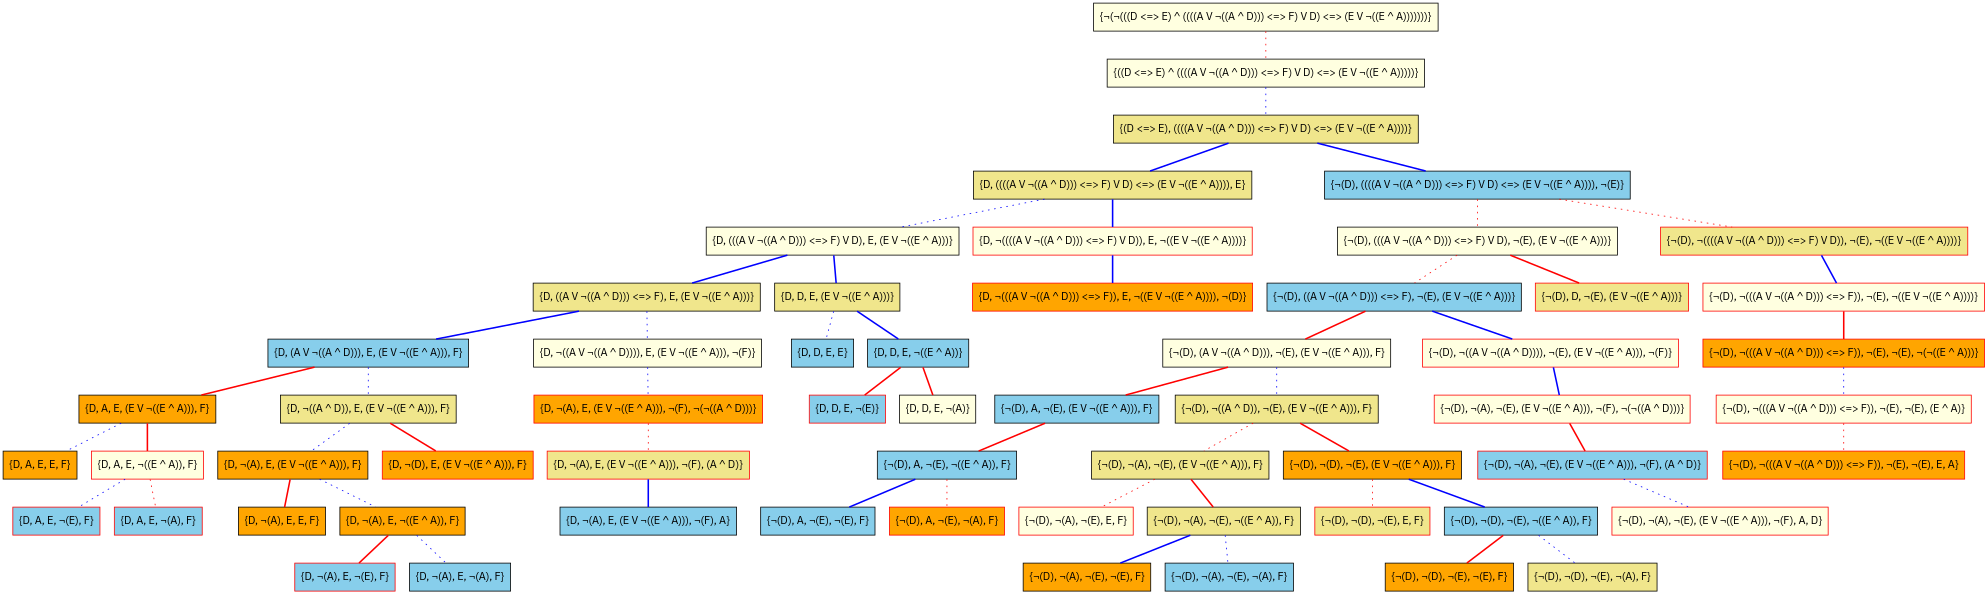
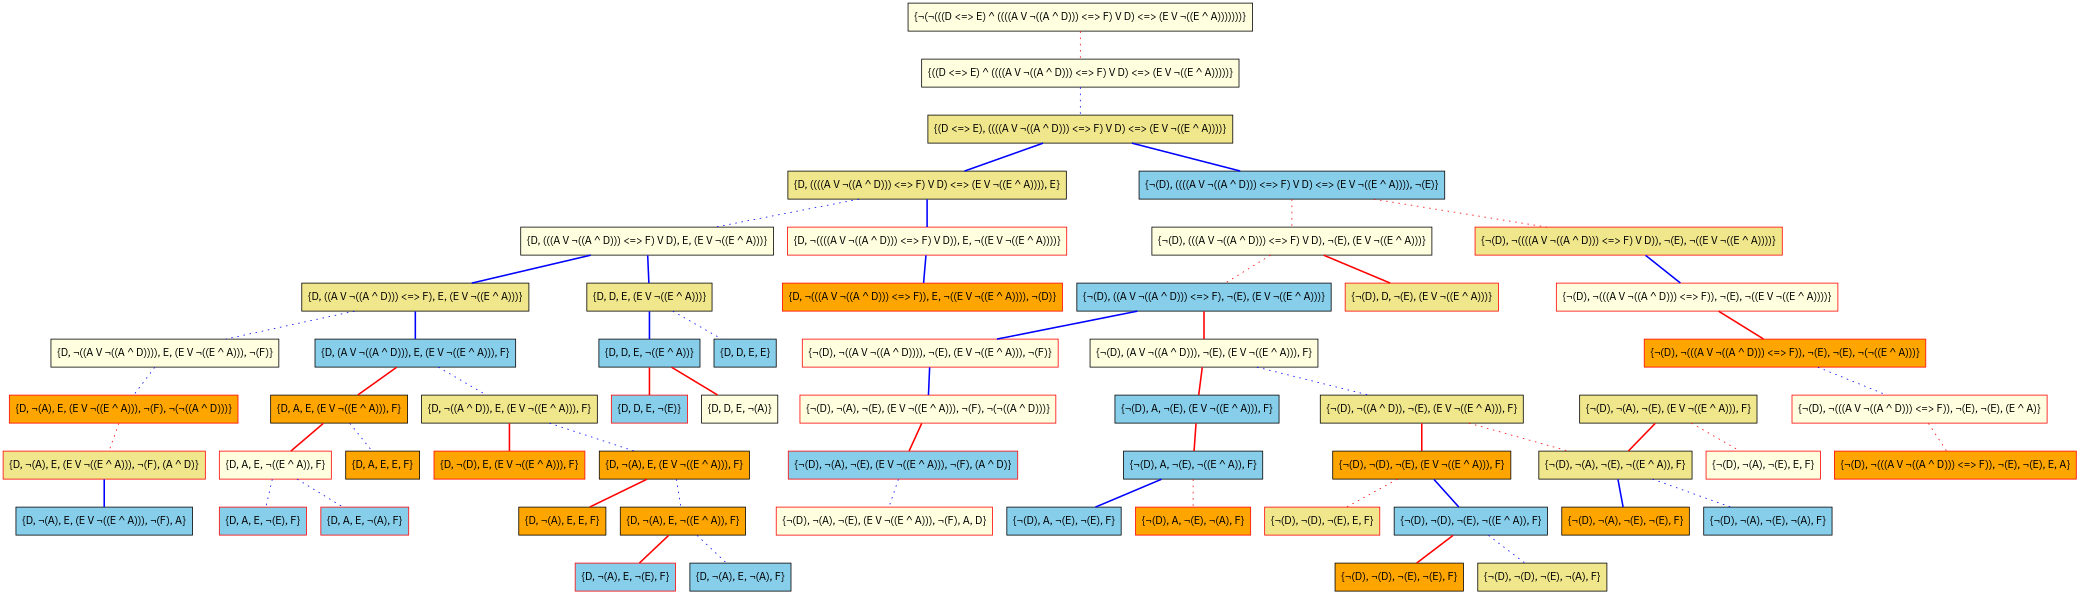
(1229, 437) -> (1518, 437)
(153, 493) -> (320, 493)
